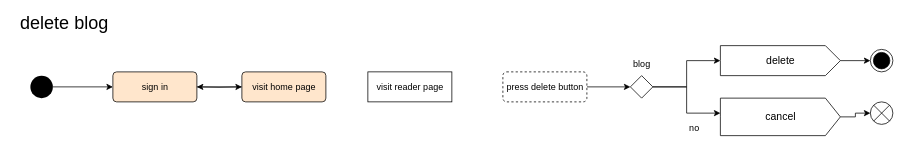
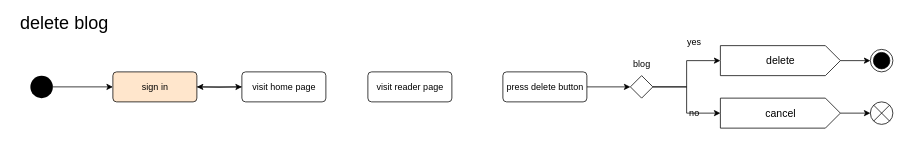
none -> (694, 42)
(284, 87) -> (284, 87)
(410, 87) -> (410, 87)
(545, 87) -> (545, 87)
(780, 117) -> (780, 113)
(694, 128) -> (694, 113)
